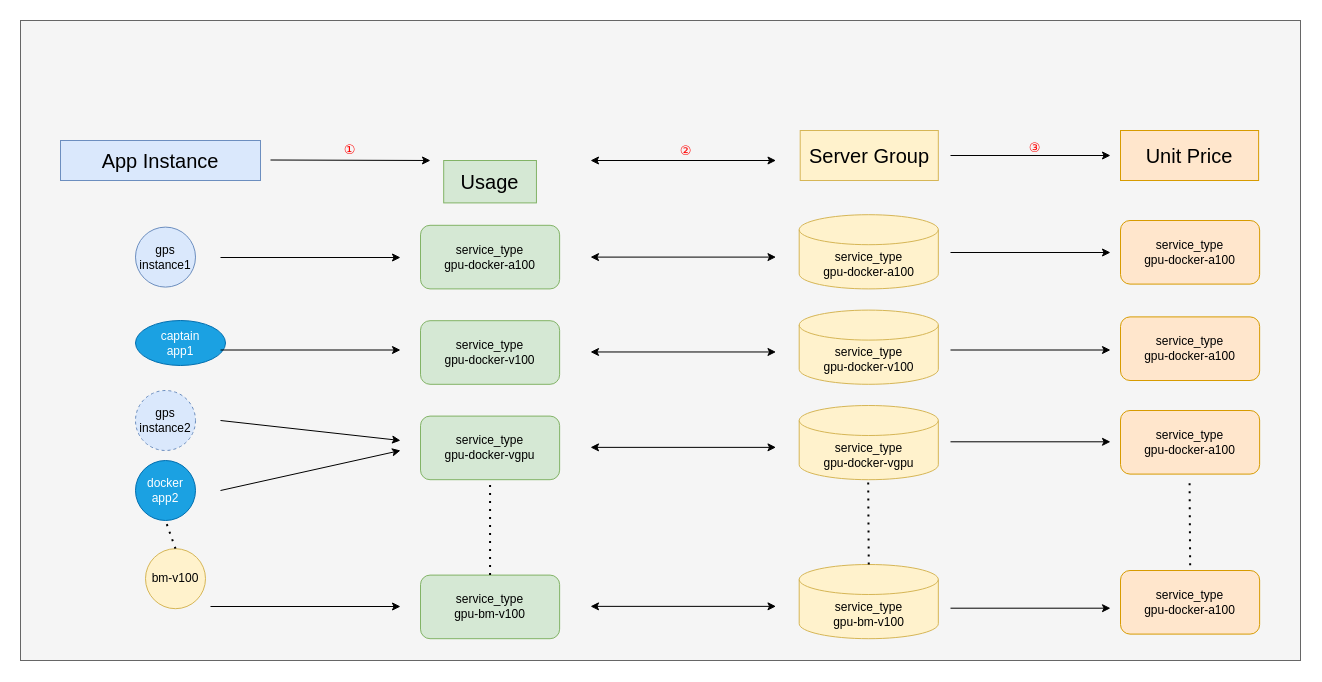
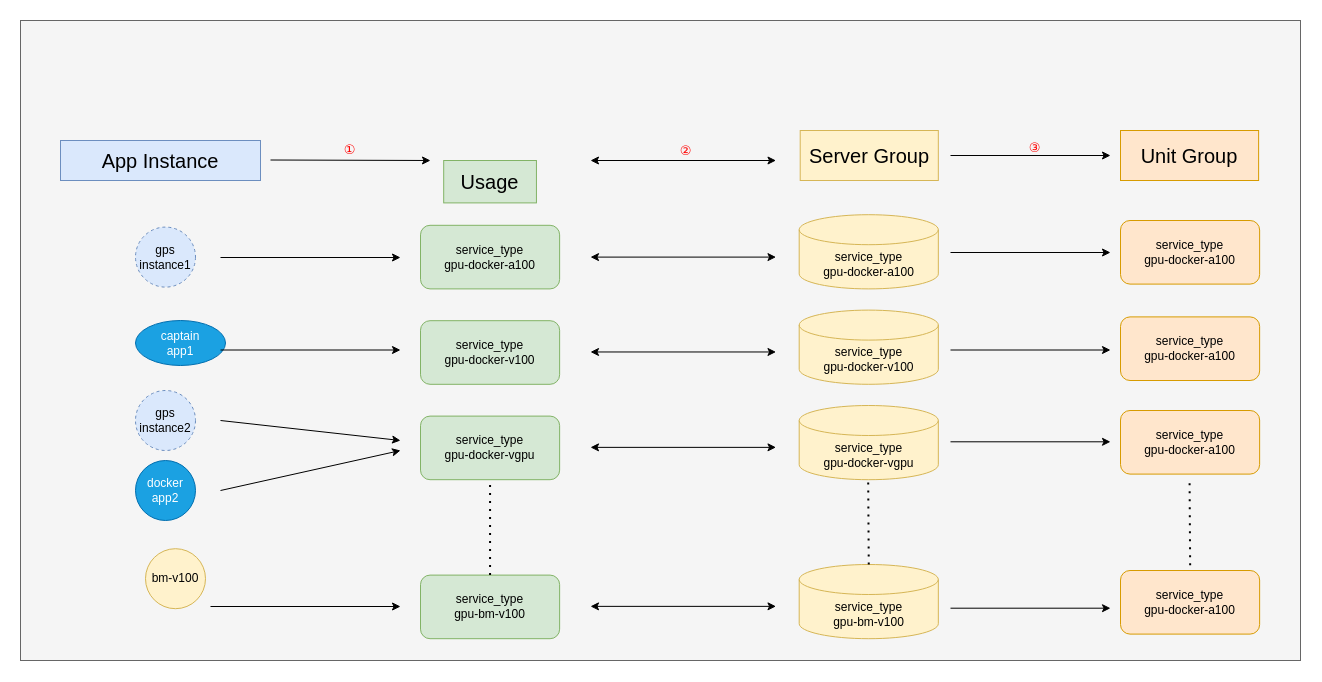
(1190, 156) -> (1190, 156)
(166, 257) -> (166, 257)
(171, 537) -> none
